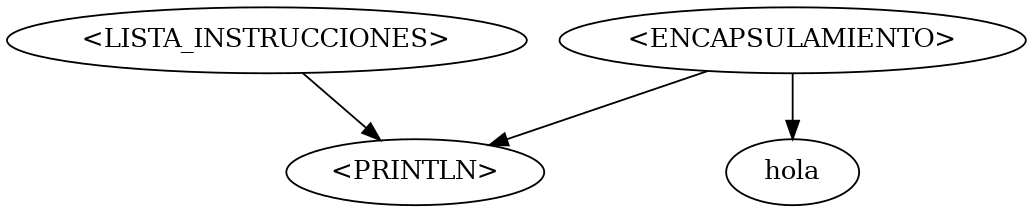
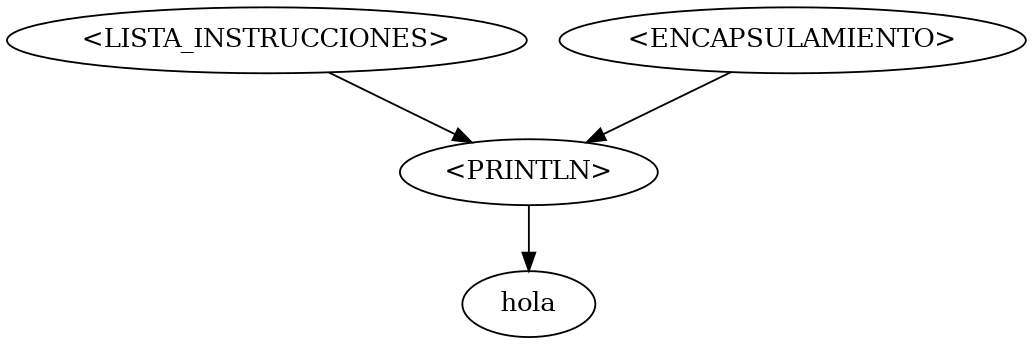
(793, 97) -> (529, 229)
